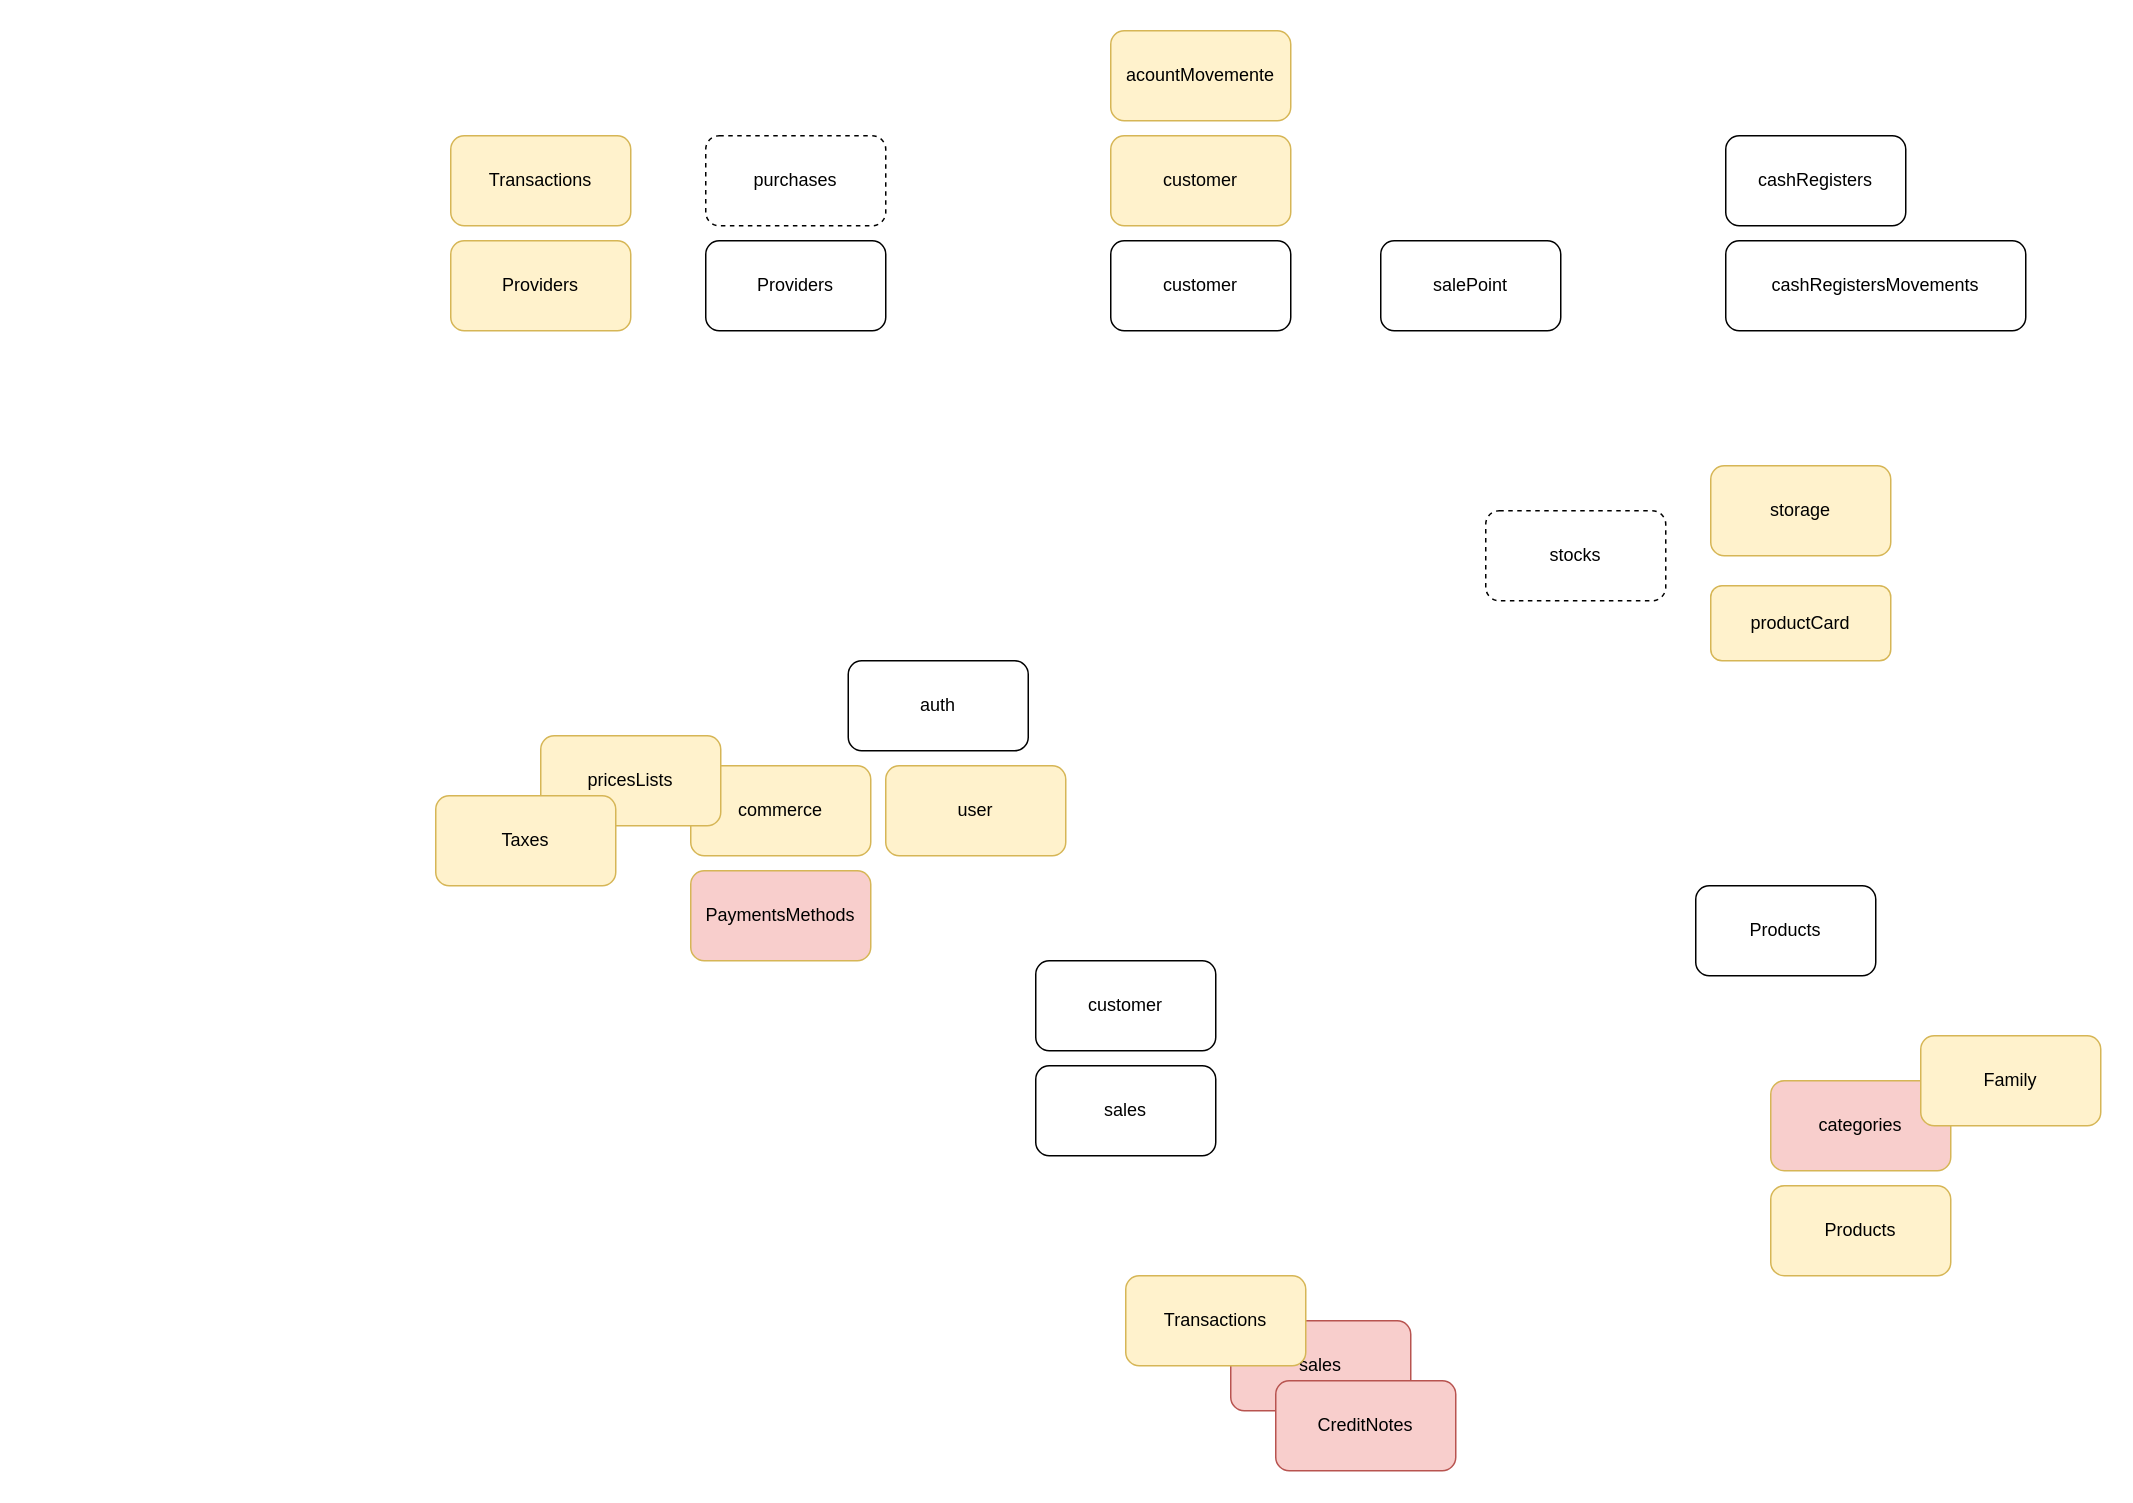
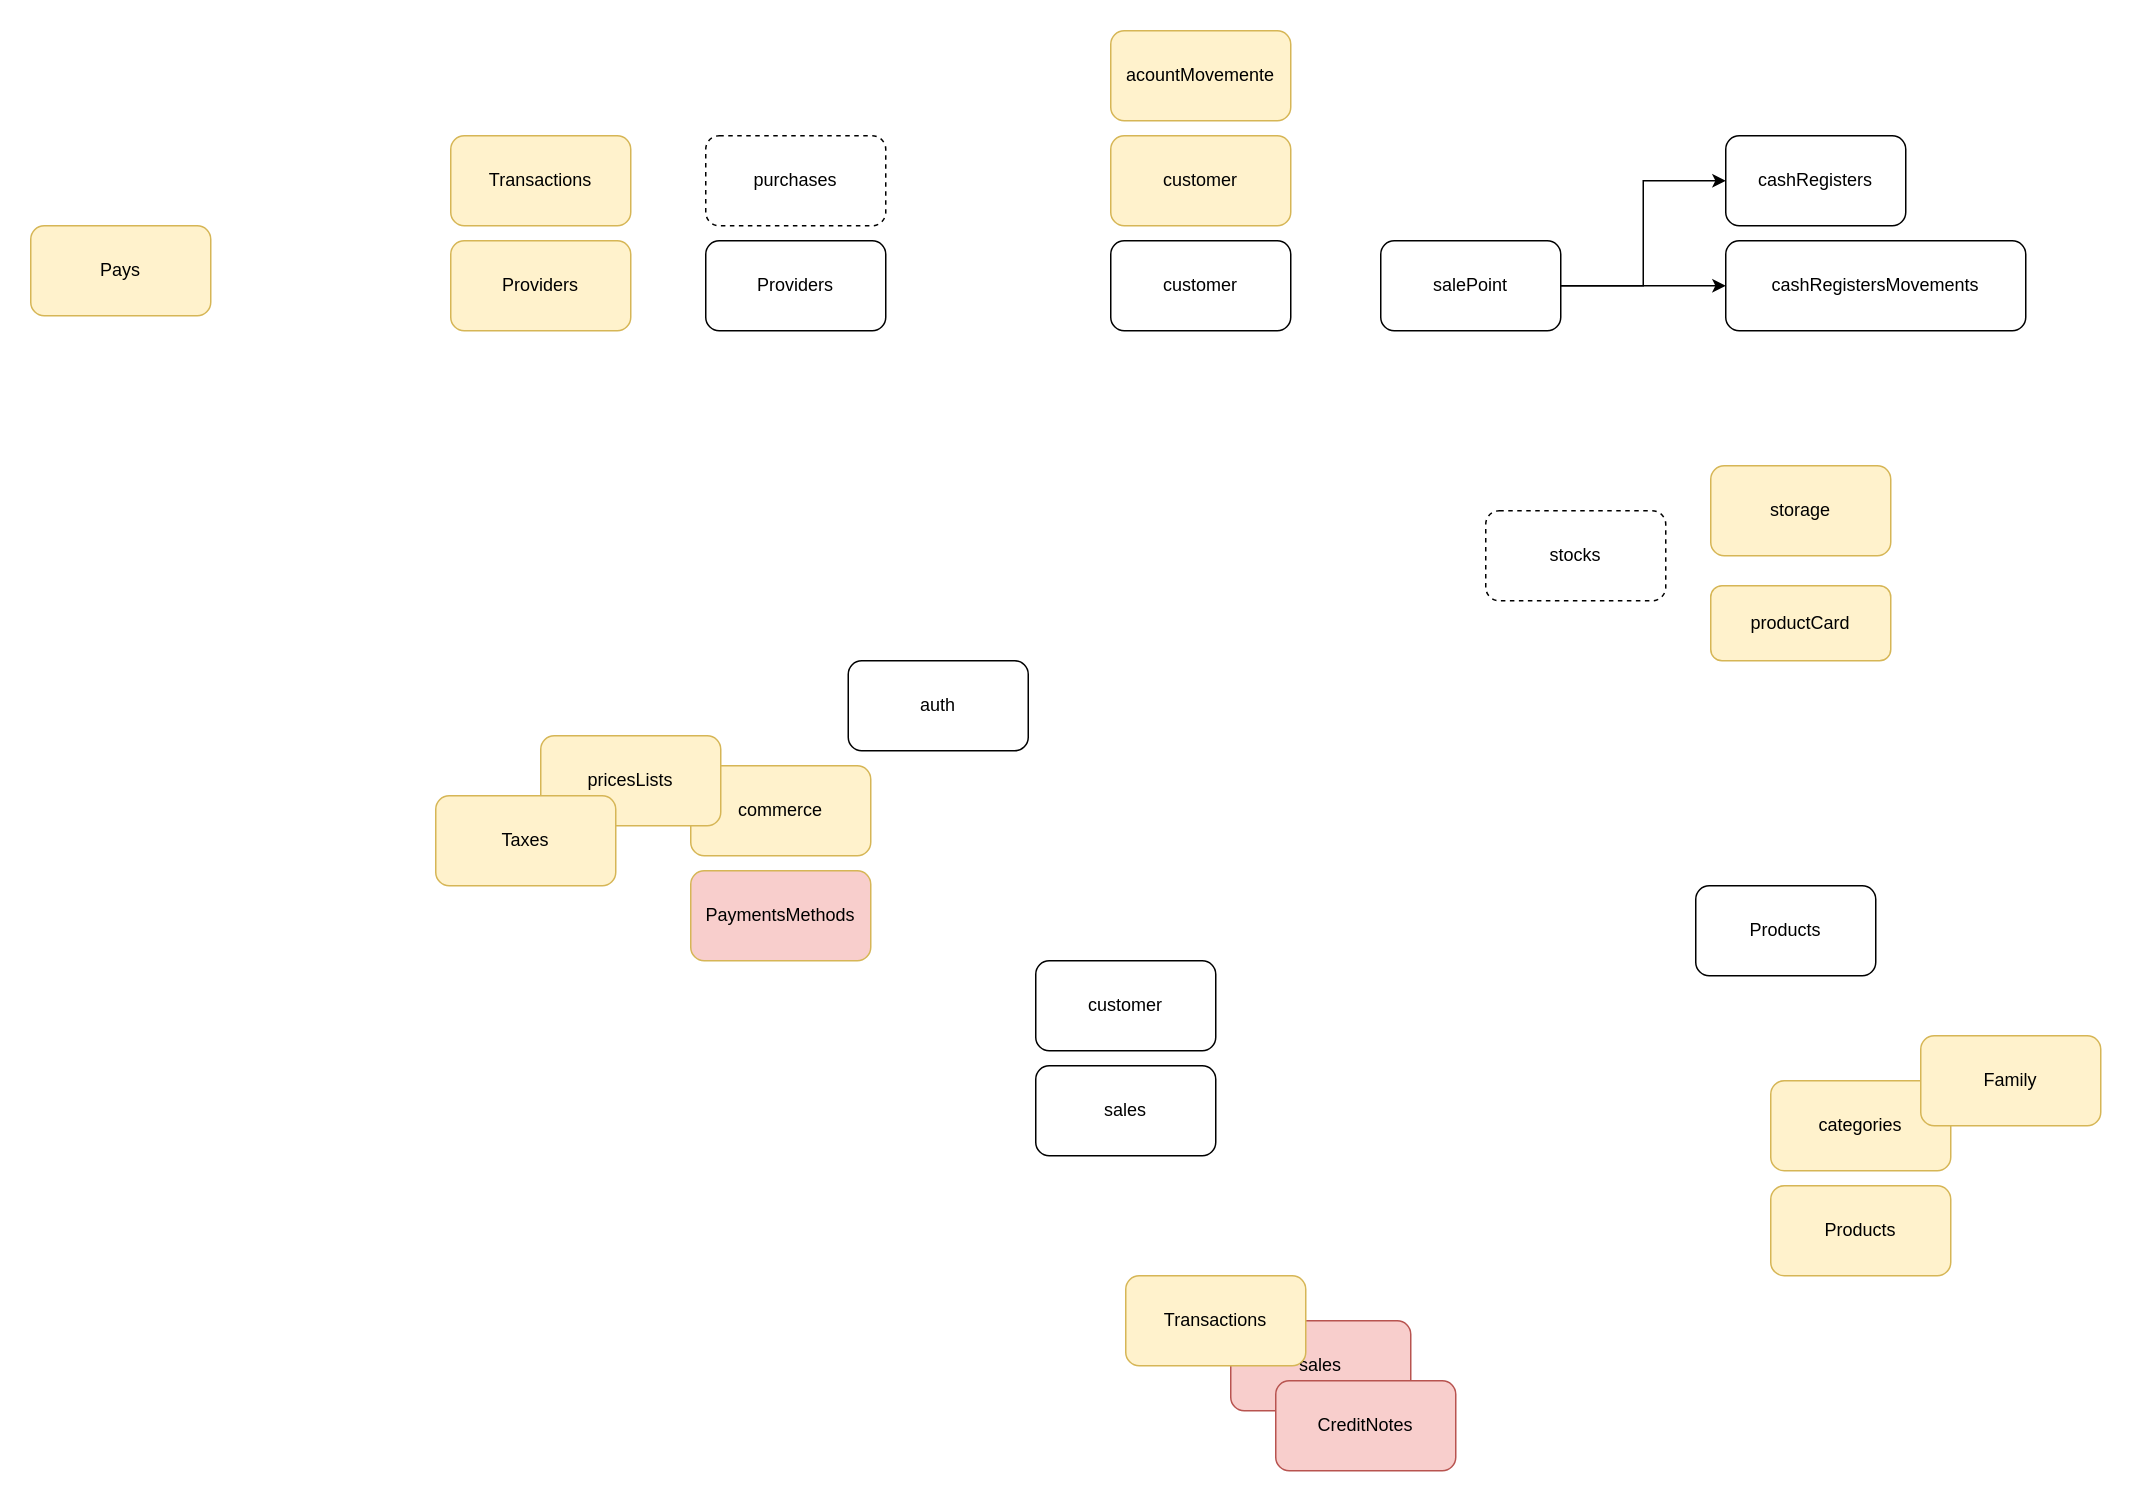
none -> (1643, 196)
none -> (121, 271)
none -> (1680, 286)
(976, 811) -> none
(1861, 1126) -> (1861, 1126)
